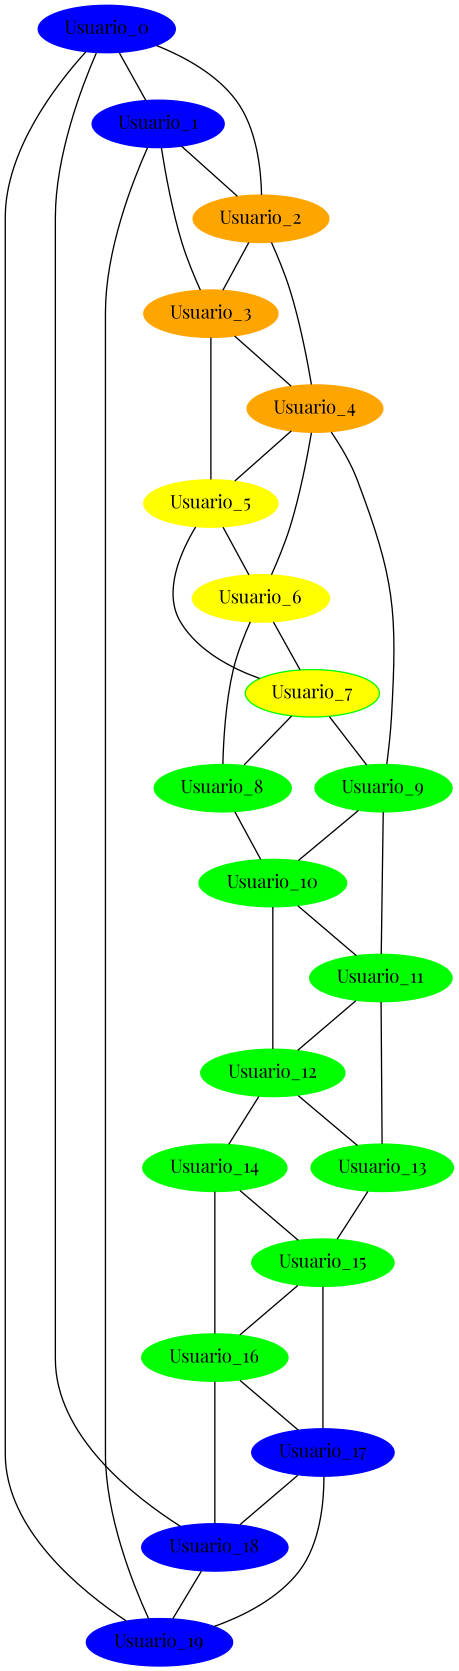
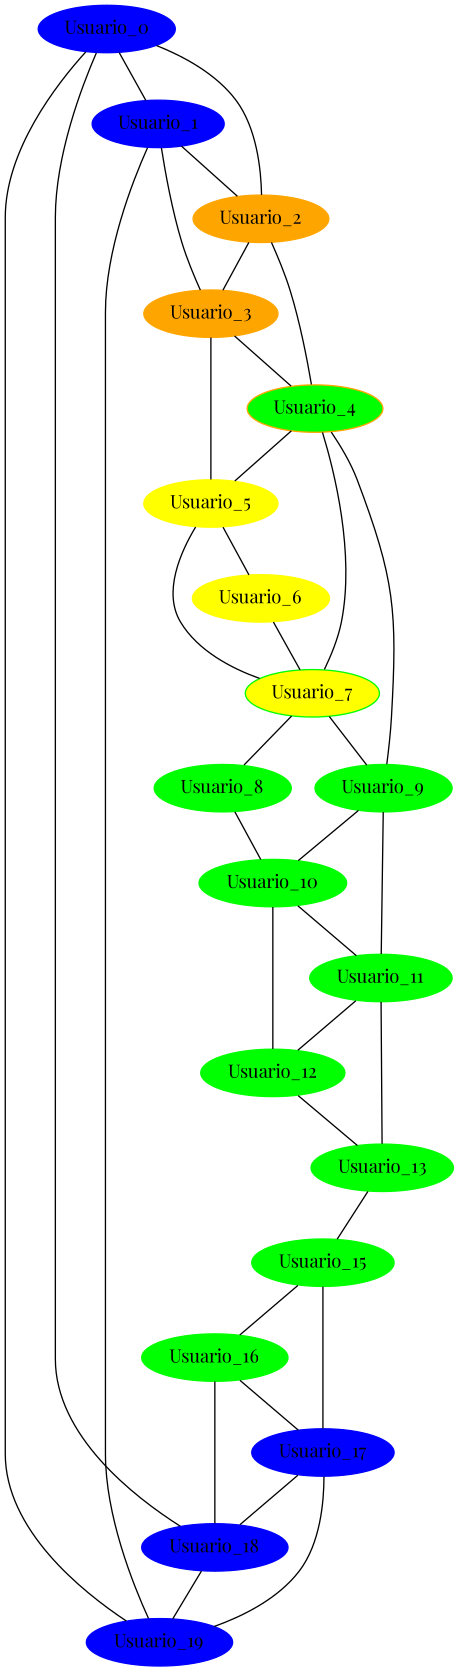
(315, 409) -> (315, 409)
(296, 505) -> (345, 551)
(229, 691) -> none
(215, 1168) -> none
